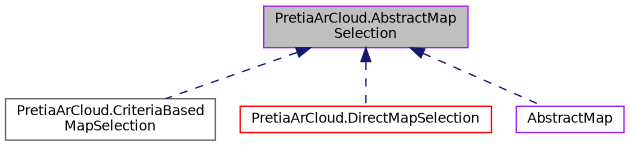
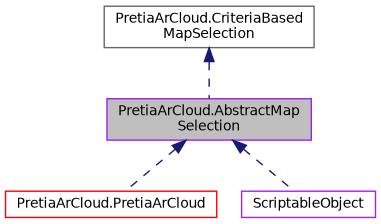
(231, 76) -> (209, 80)
(366, 119) -> (111, 204)
(570, 119) -> (309, 204)
